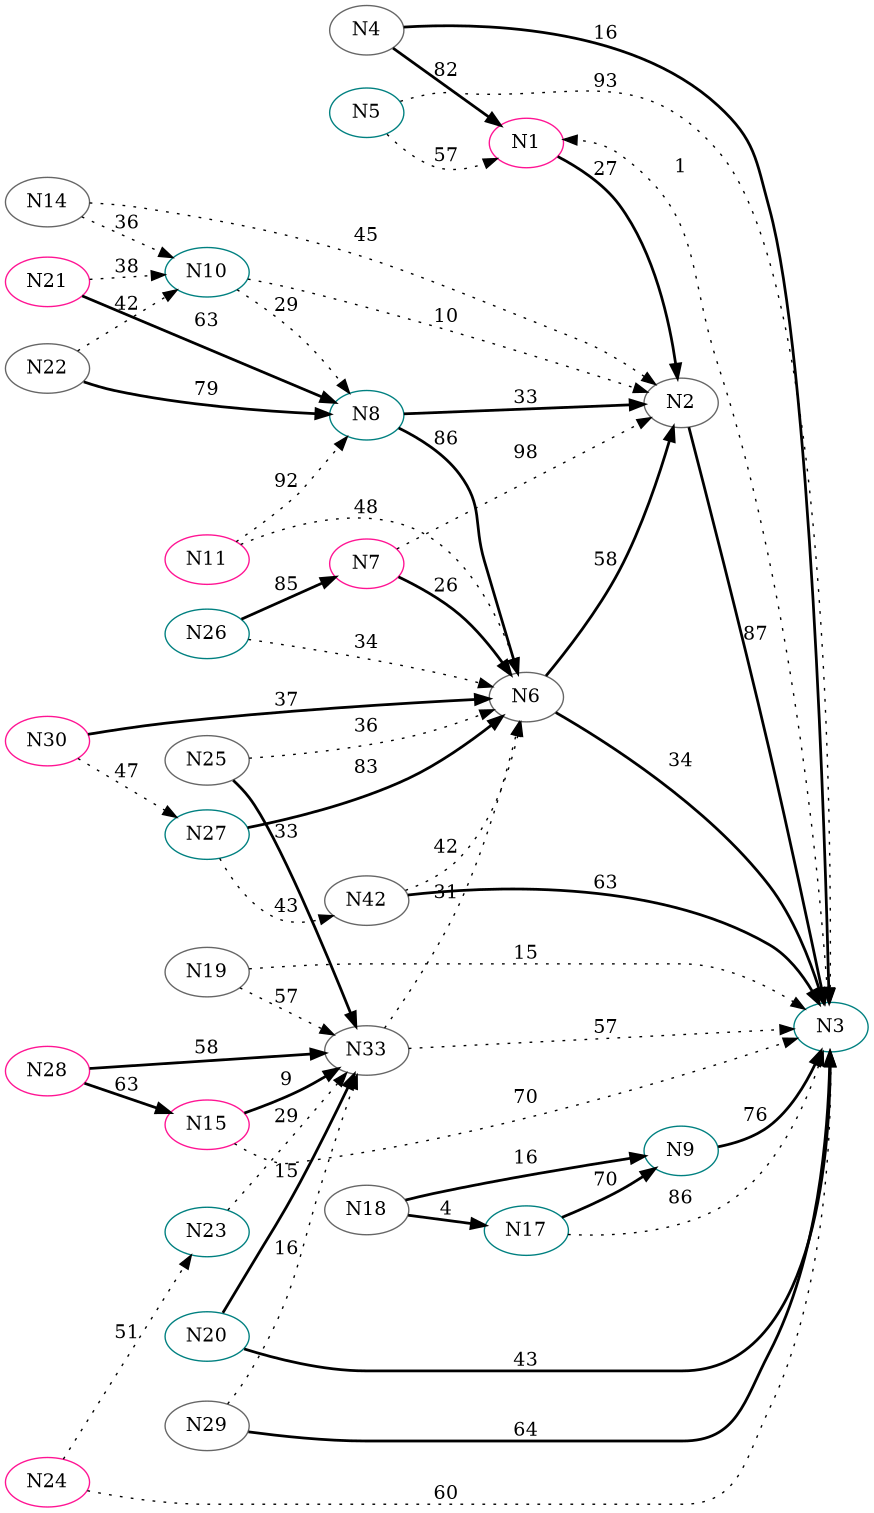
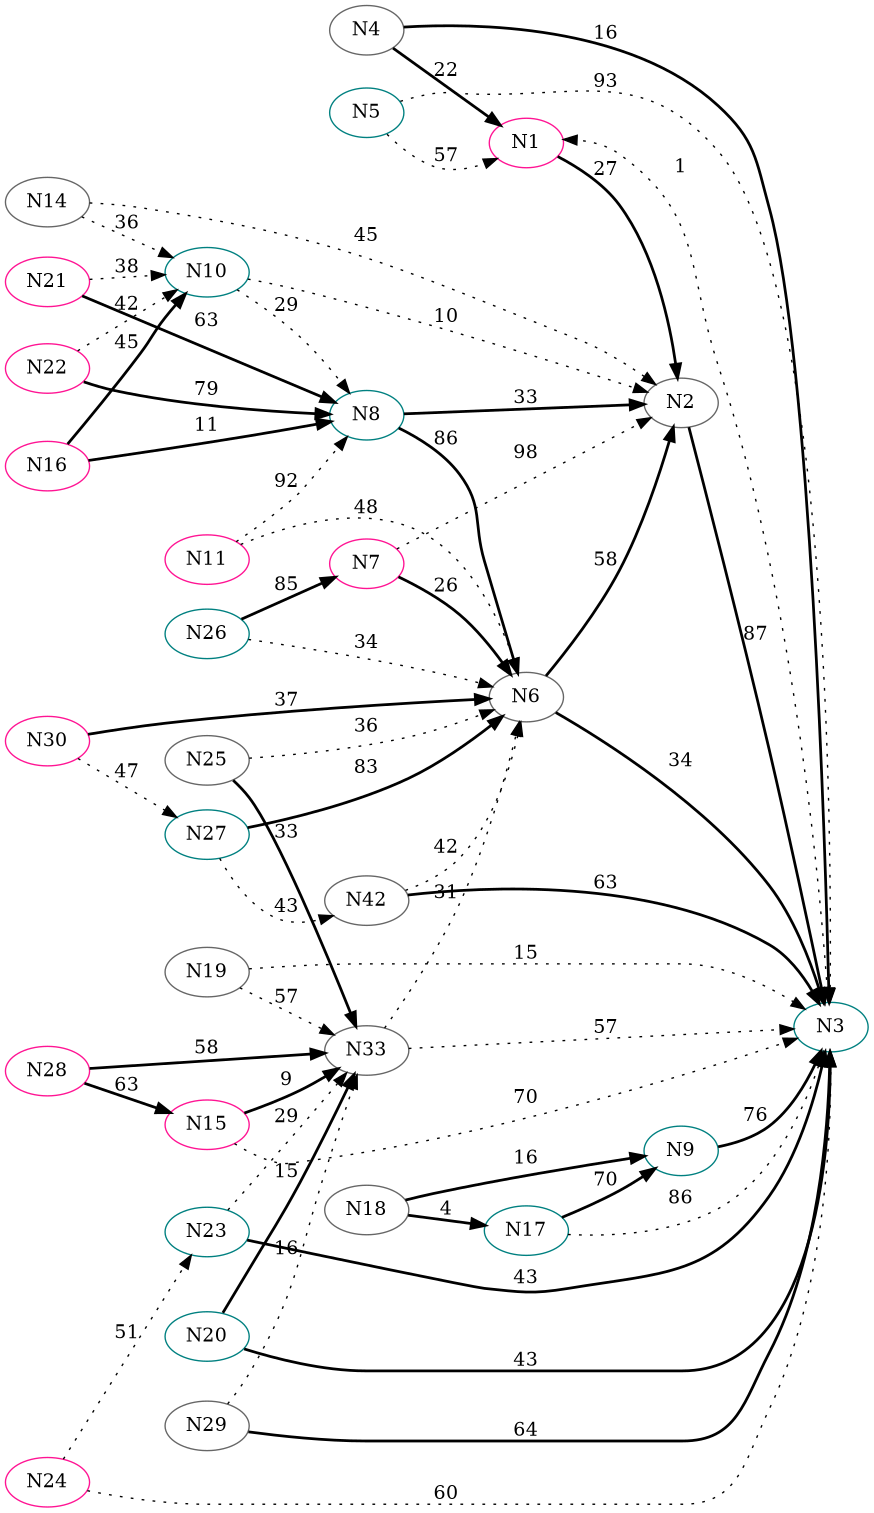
(447, 71) -> (447, 71)
(48, 368) -> (48, 368)
none -> (48, 466)
none -> (591, 1285)
